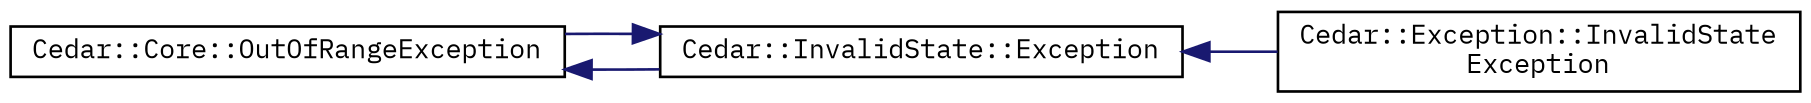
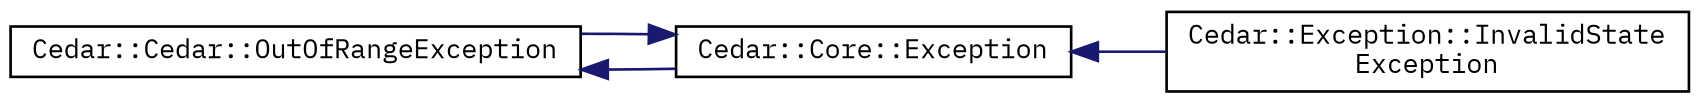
(288, 52) -> (296, 52)
(921, 52) -> (874, 52)
